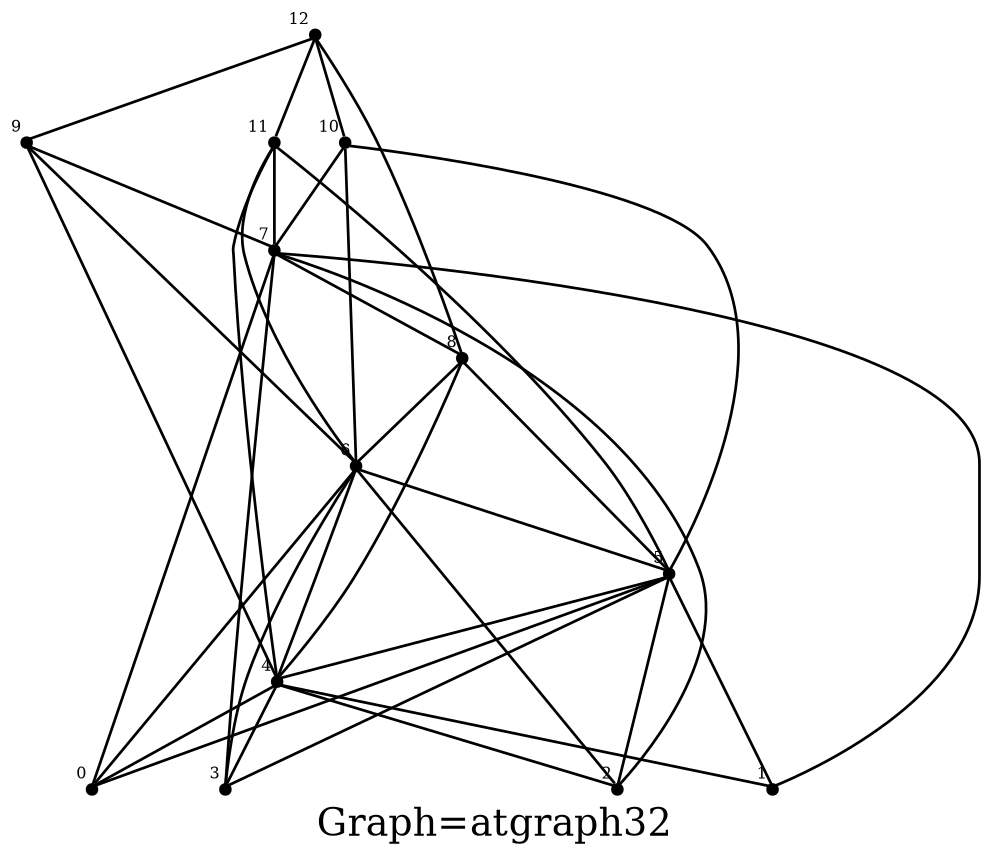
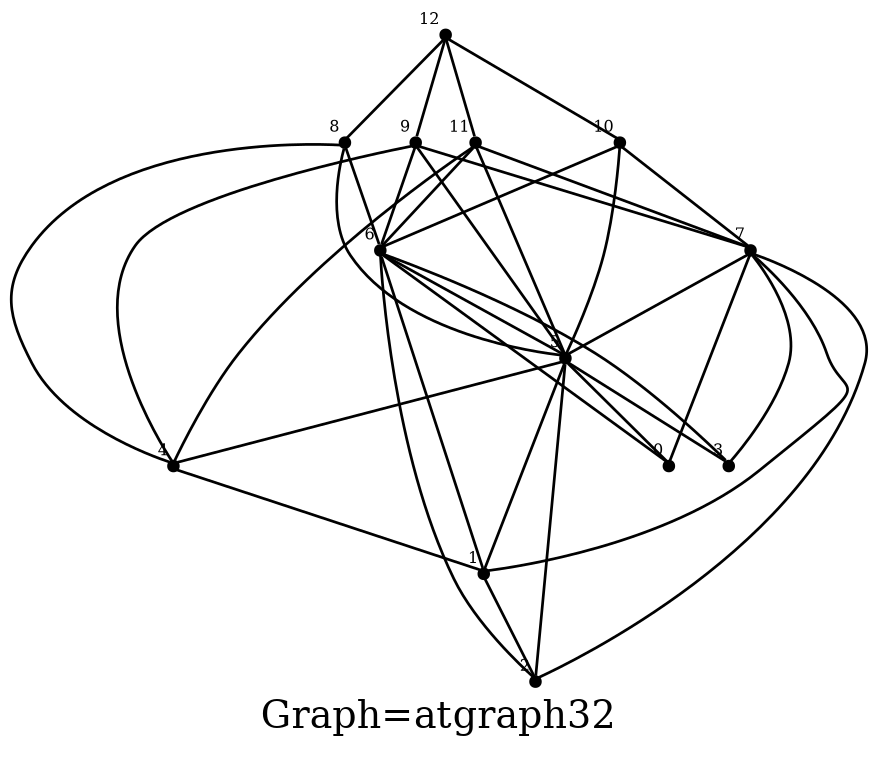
none -> (491, 251)
(382, 312) -> (658, 304)
(317, 574) -> (435, 420)
(185, 735) -> none
(251, 736) -> none
(456, 738) -> (510, 628)
